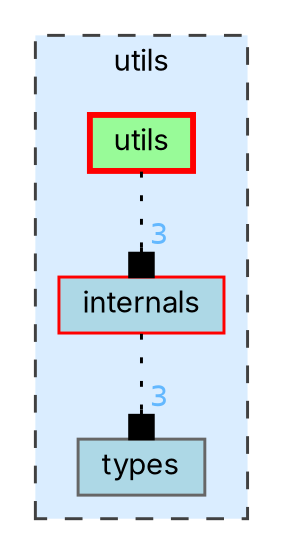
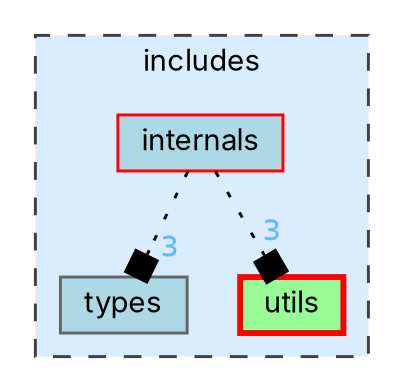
(141, 63) -> (202, 63)
(141, 209) -> (239, 211)
